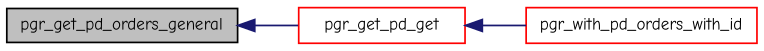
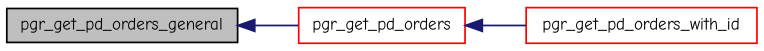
(382, 25) -> (382, 25)
(642, 25) -> (642, 25)
